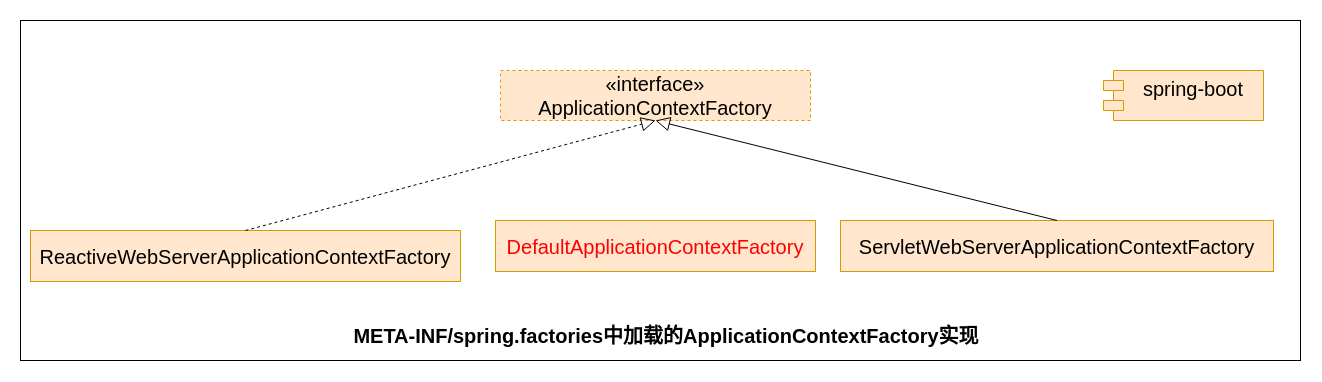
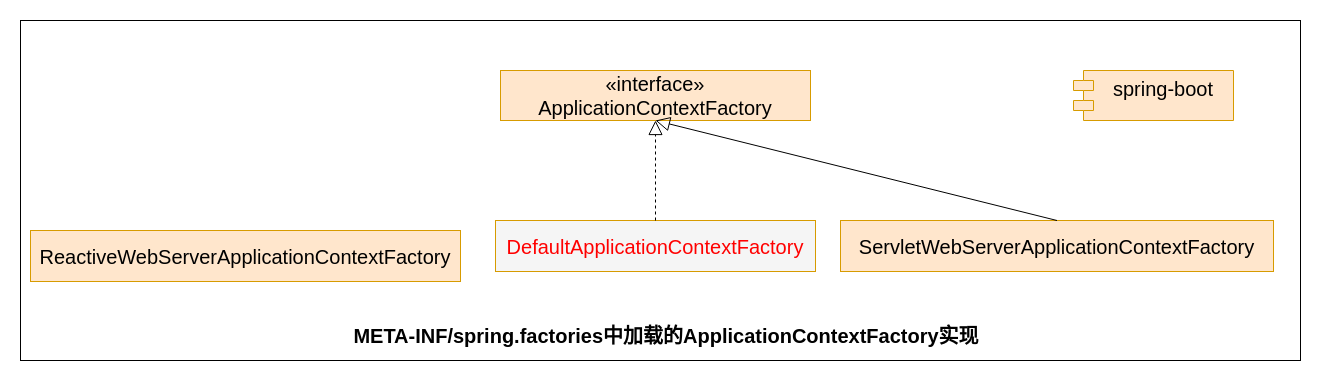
(656, 96) -> (656, 96)
(1184, 96) -> (1154, 96)
(444, 177) -> none
none -> (656, 178)
(656, 246) -> (656, 246)
